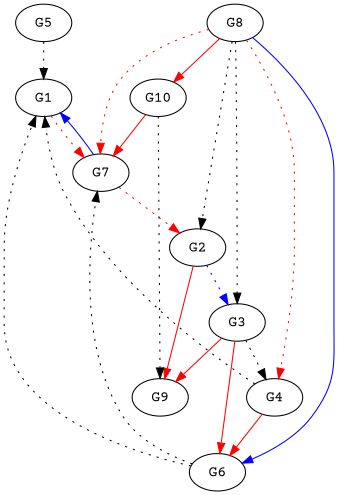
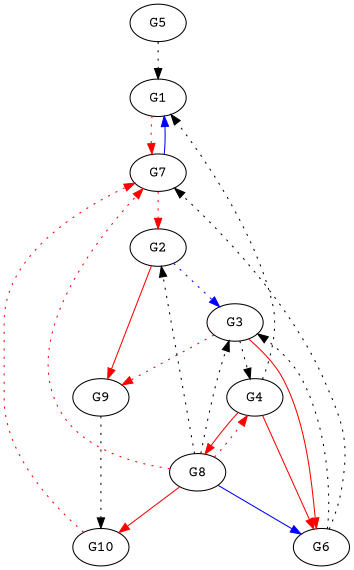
(133, 131) -> (4, 345)
(159, 242) -> (101, 467)
(9, 348) -> (319, 426)
(203, 356) -> (171, 359)
none -> (224, 429)
